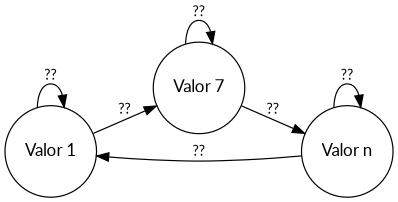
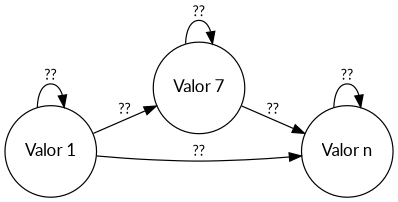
(205, 161) -> (193, 161)
